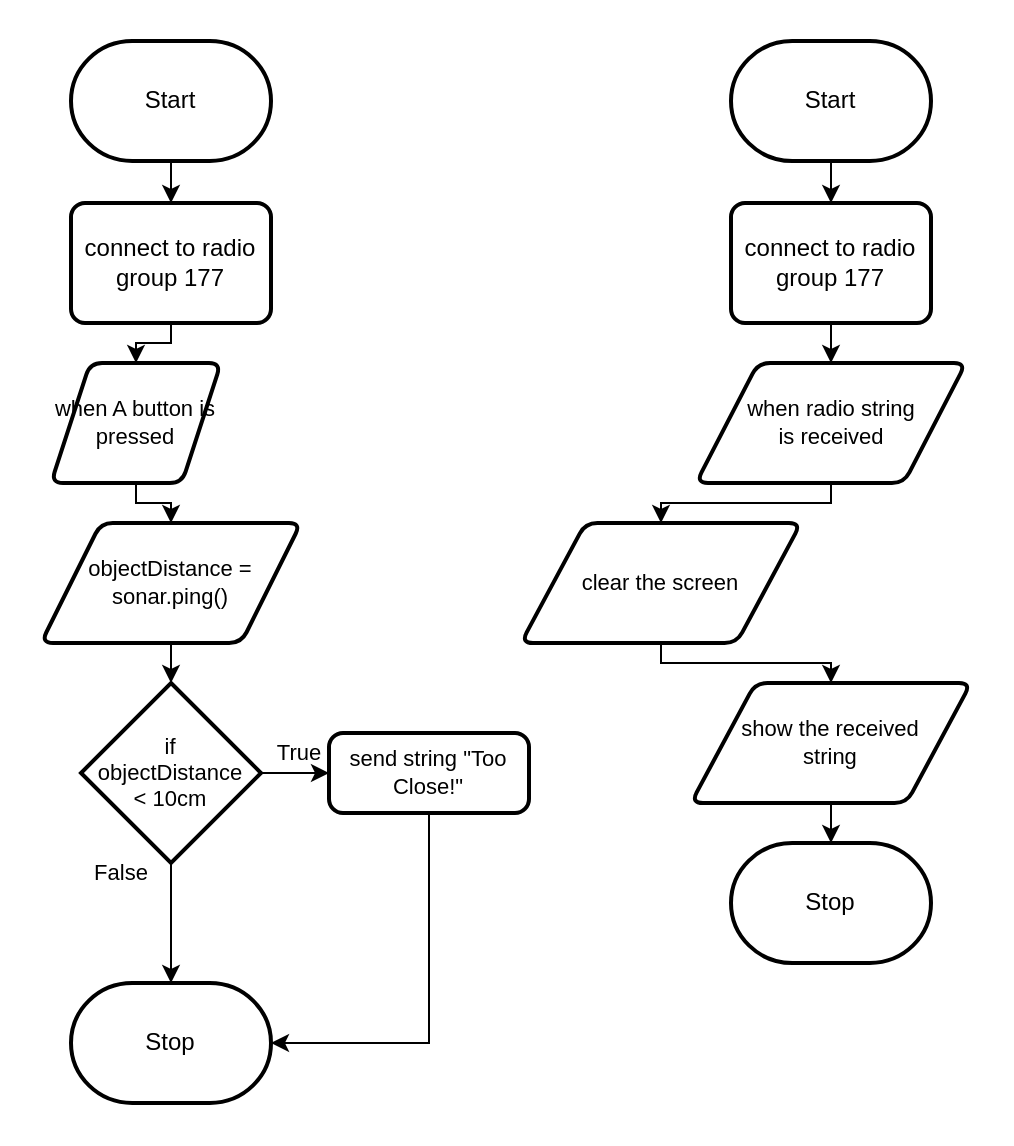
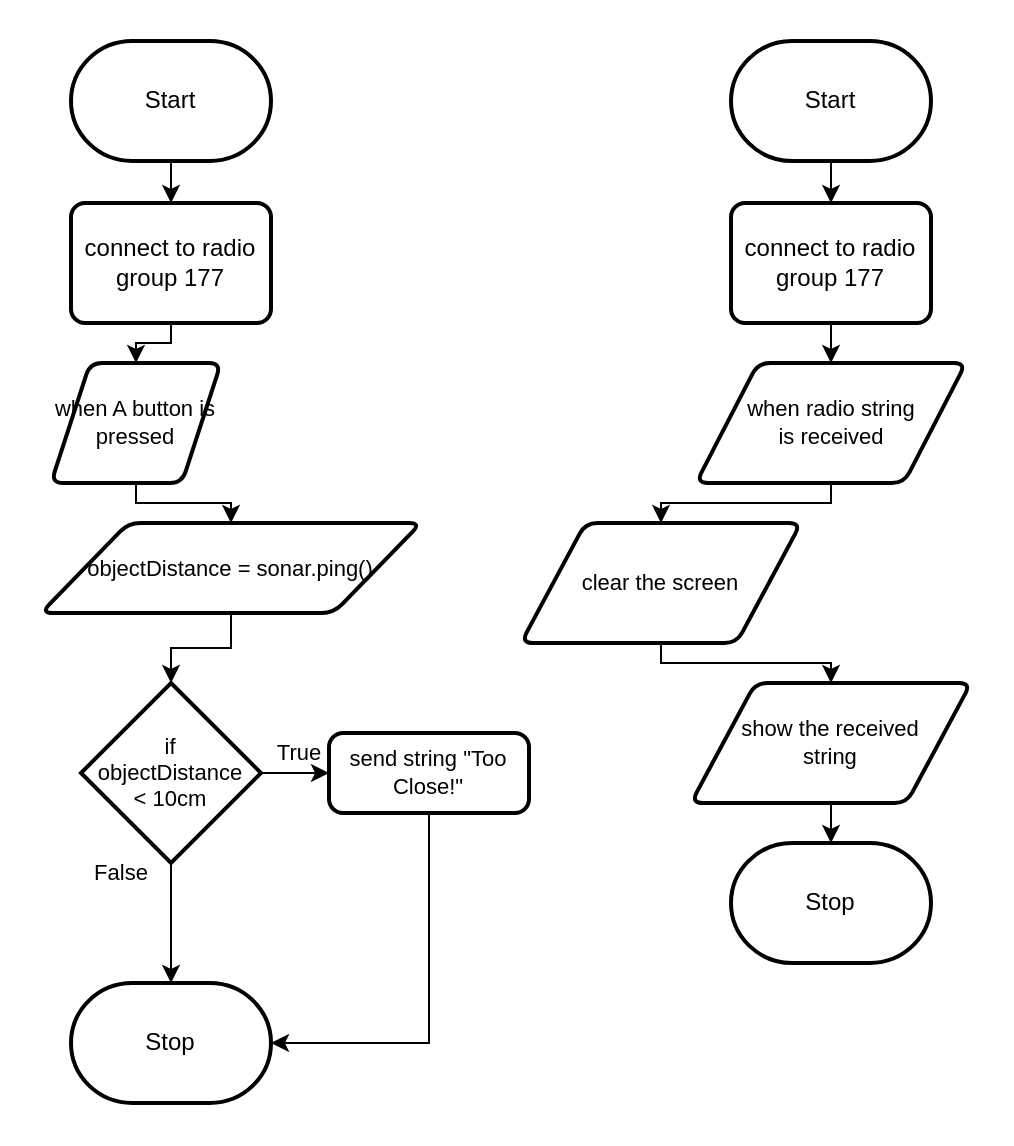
(171, 583) -> (231, 568)
